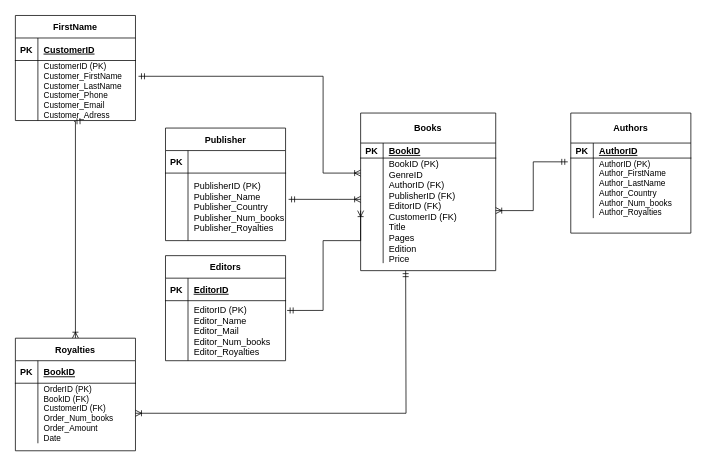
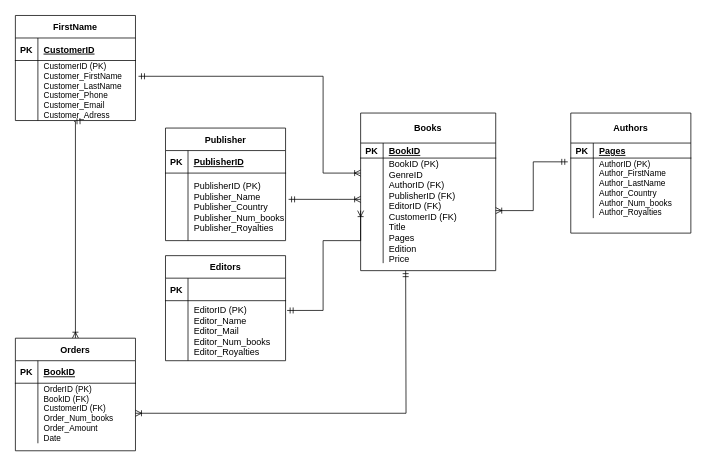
(619, 151) -> (611, 151)
none -> (237, 162)
(237, 289) -> none
(75, 350) -> (75, 350)
